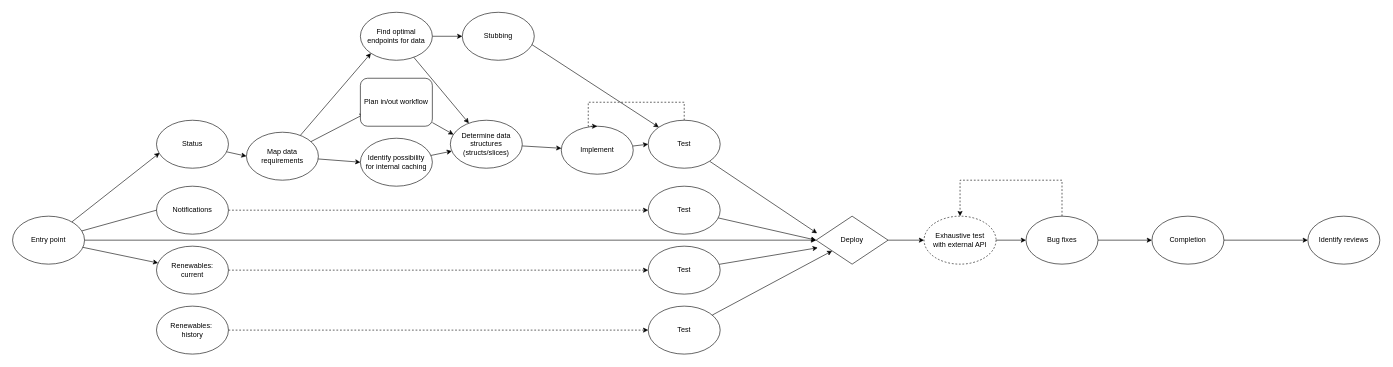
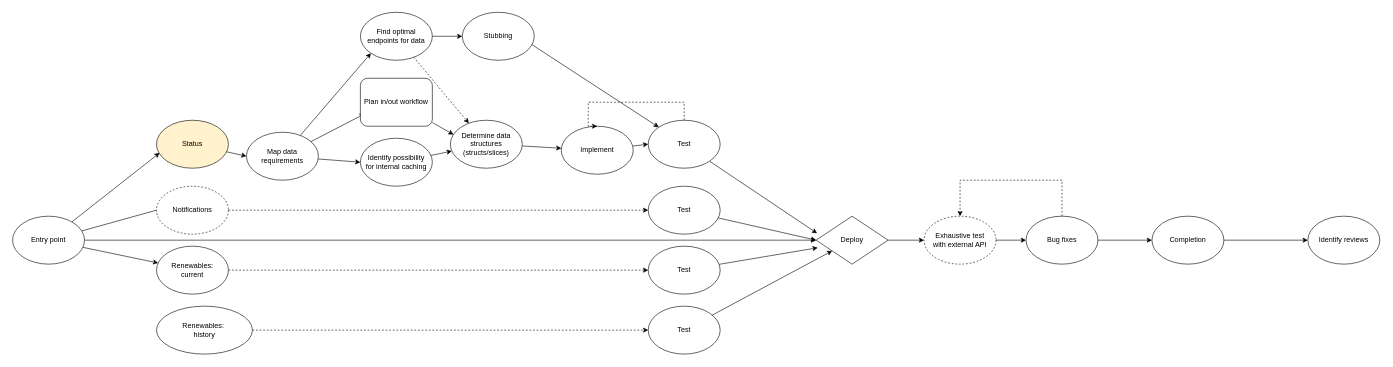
(439, 88) -> (439, 88)
(192, 144) -> (192, 144)
(192, 210) -> (192, 210)
(192, 330) -> (204, 330)
